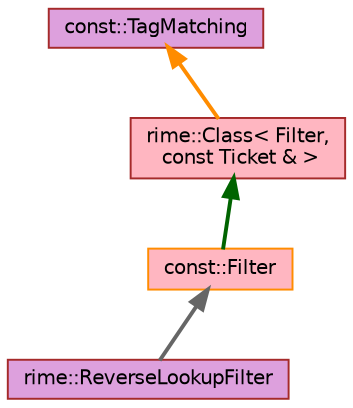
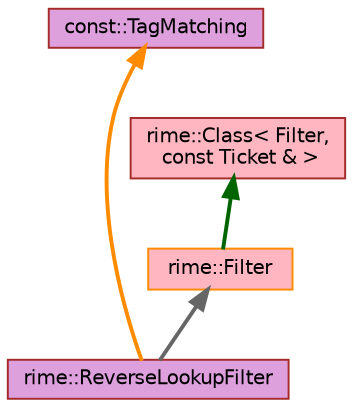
(199, 91) -> (108, 212)
(220, 269) -> (220, 269)
